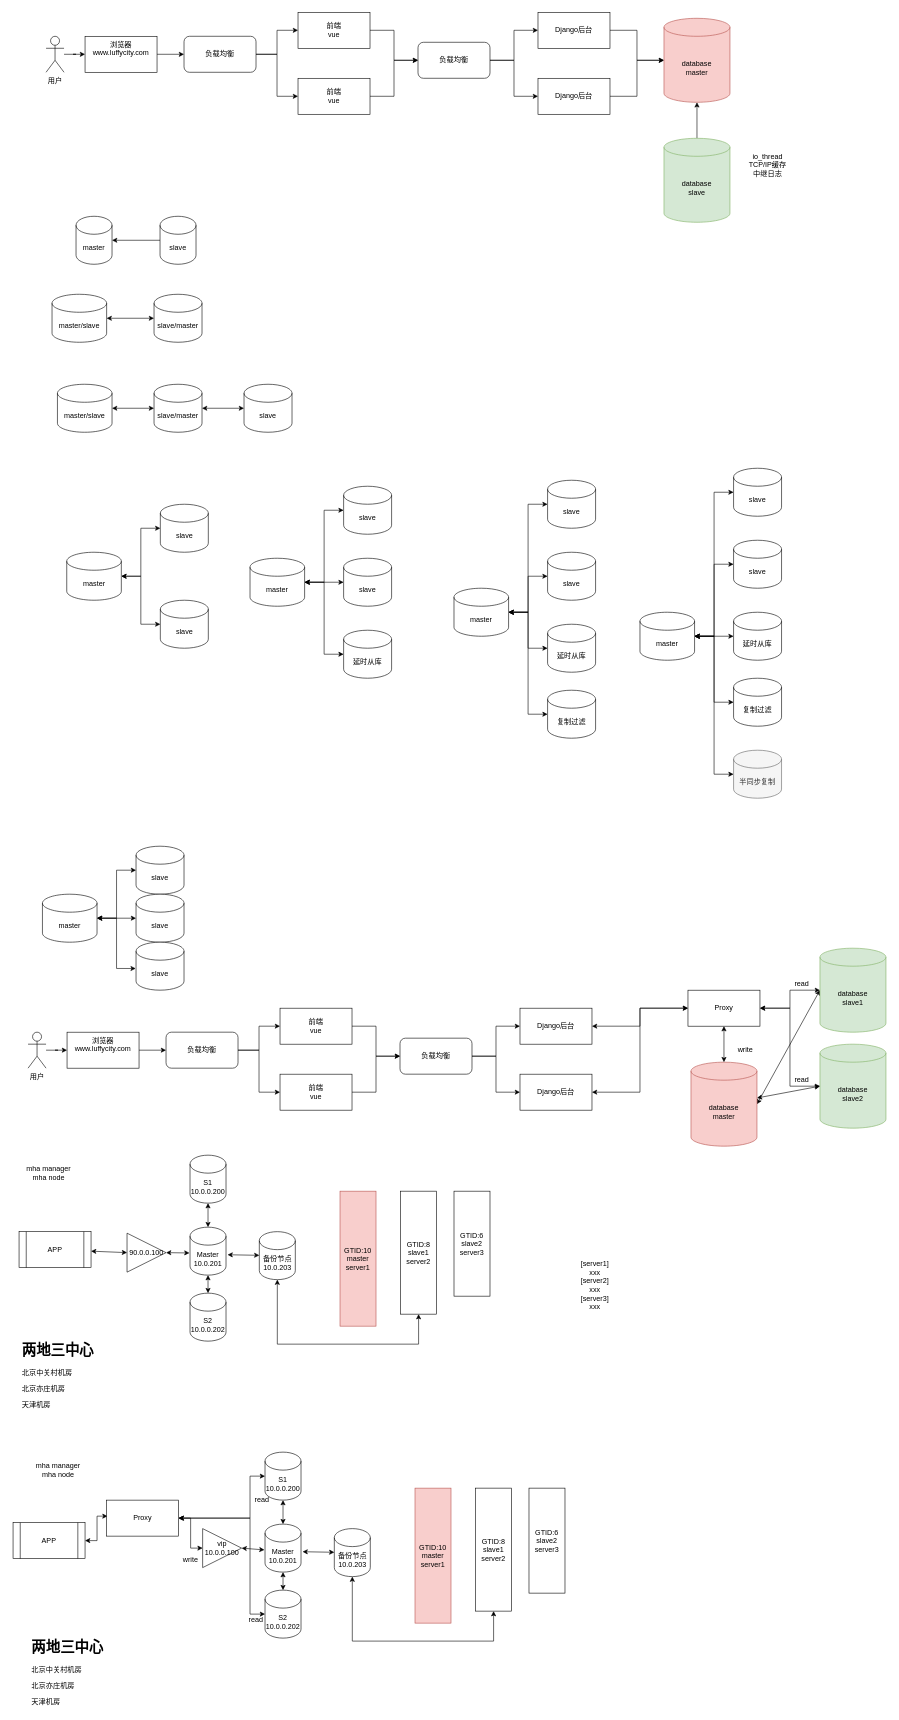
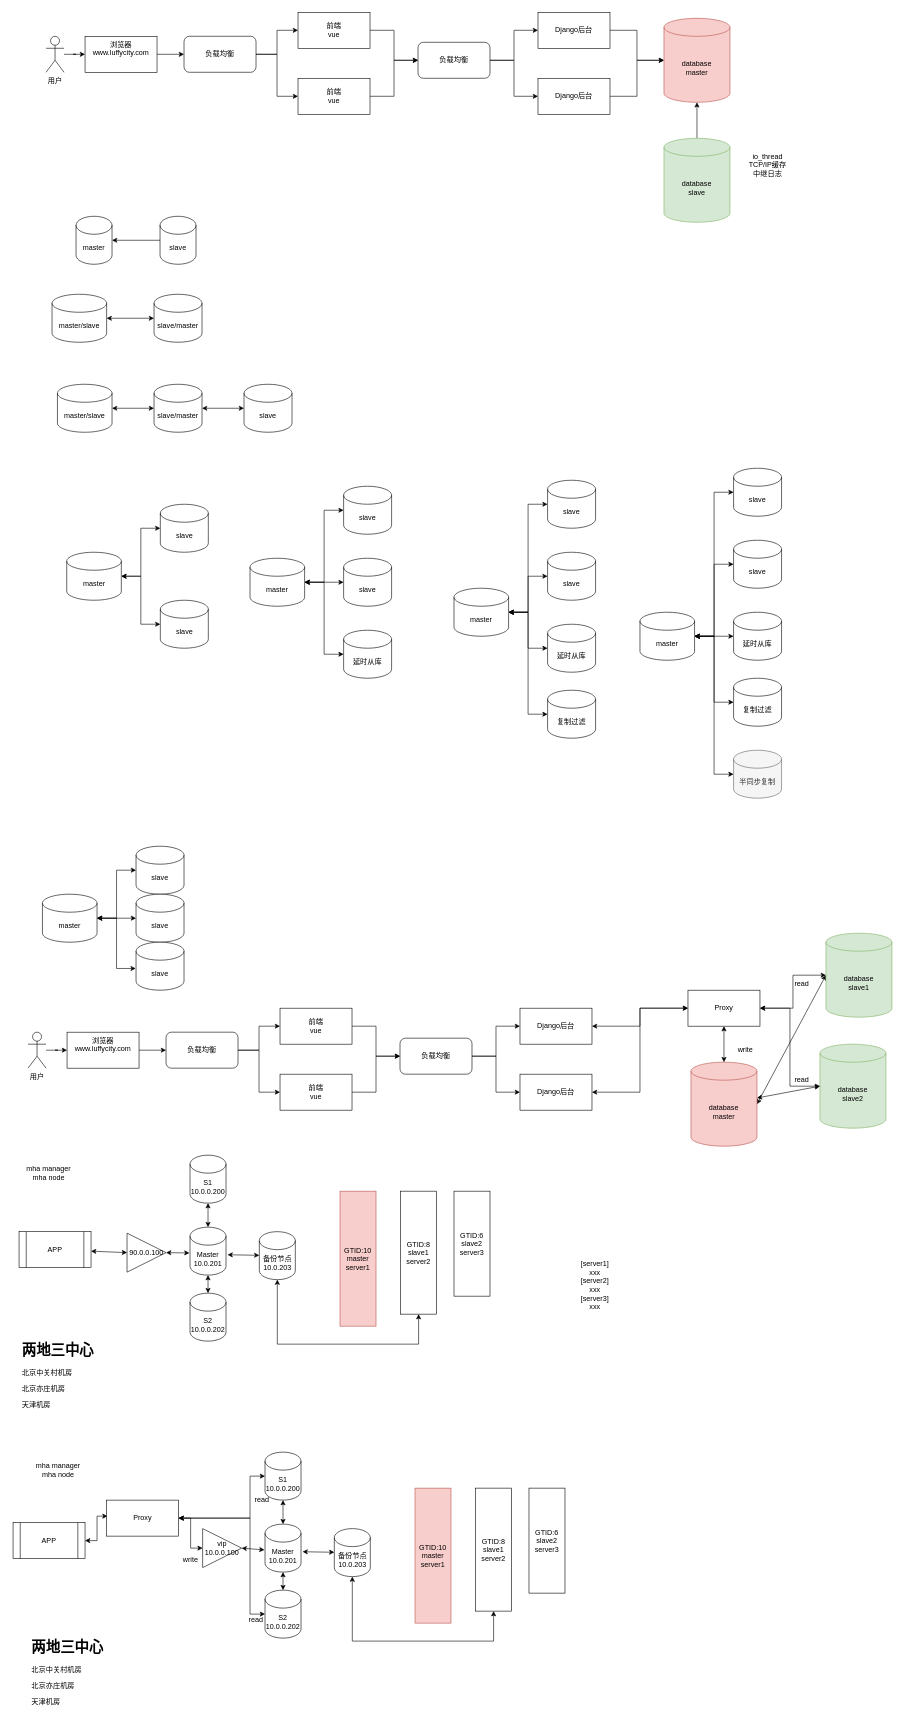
(853, 990) -> (859, 975)
